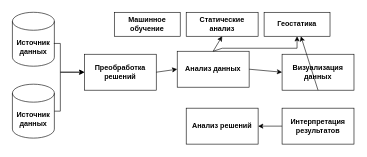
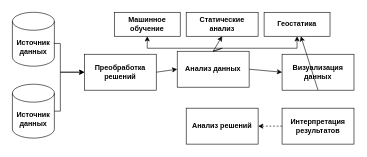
none -> (147, 45)
(272, 126) -> (272, 126)
